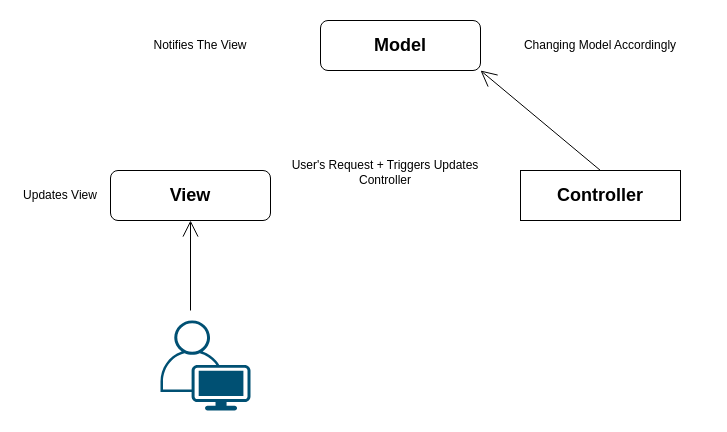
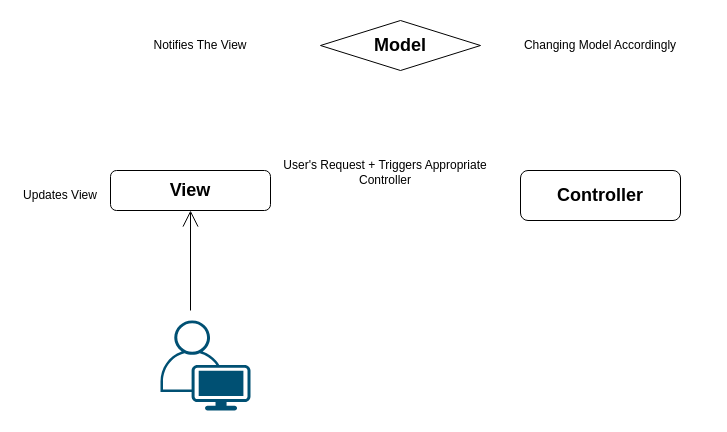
(401, 46) -> (401, 46)
(542, 122) -> none
(386, 173) -> (386, 173)
(191, 196) -> (191, 191)
(601, 196) -> (601, 196)
